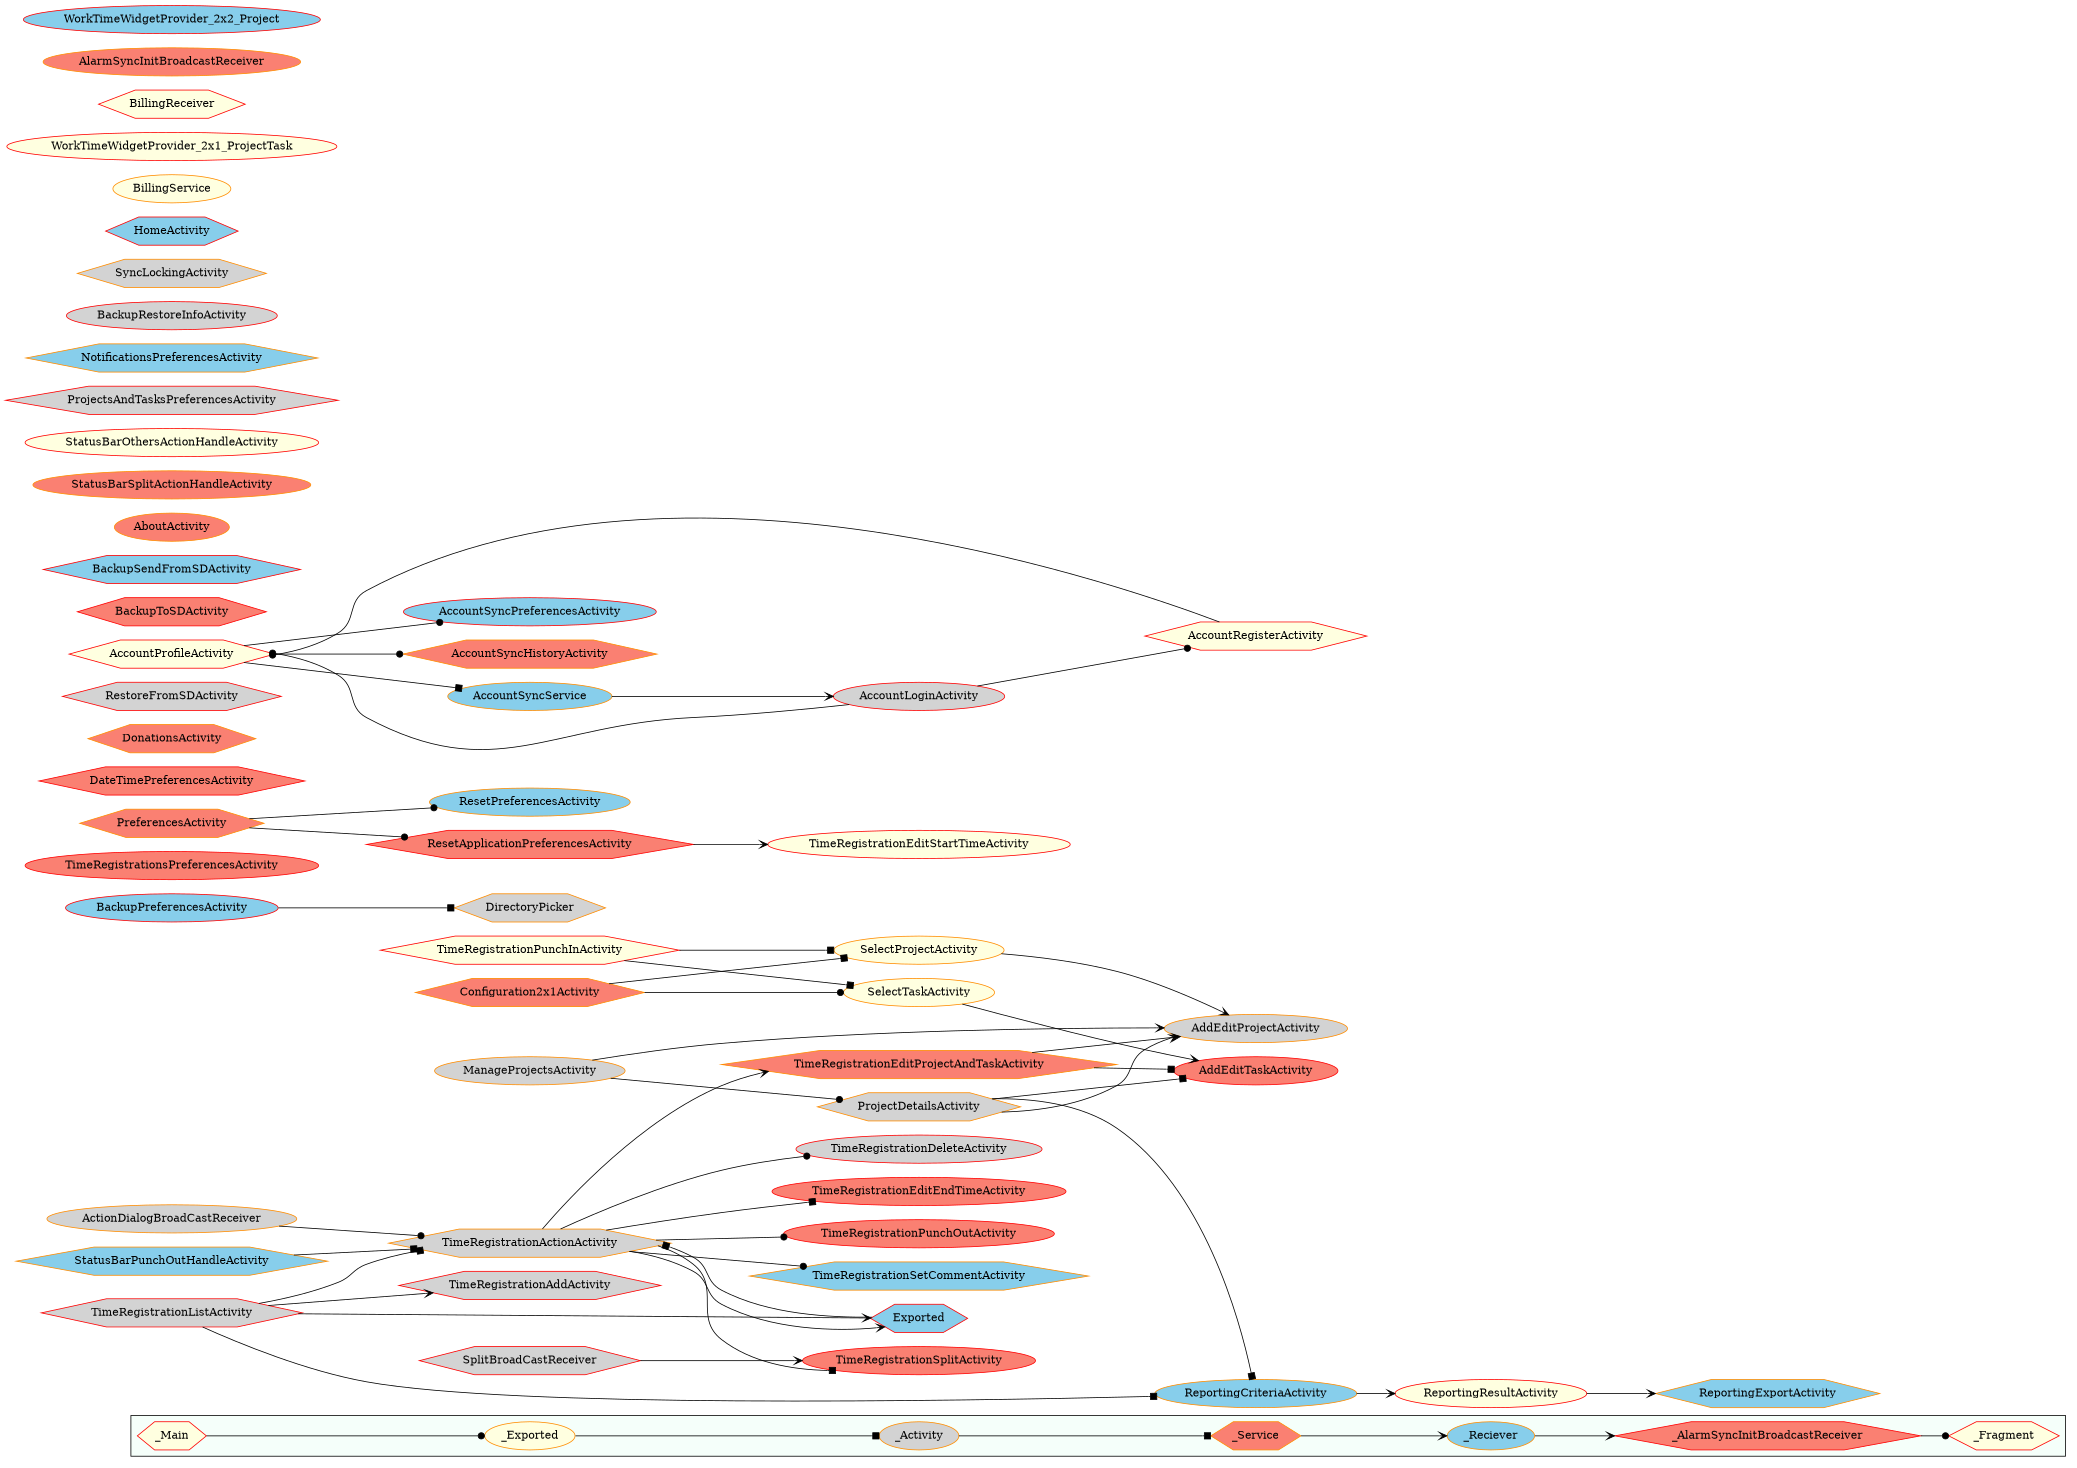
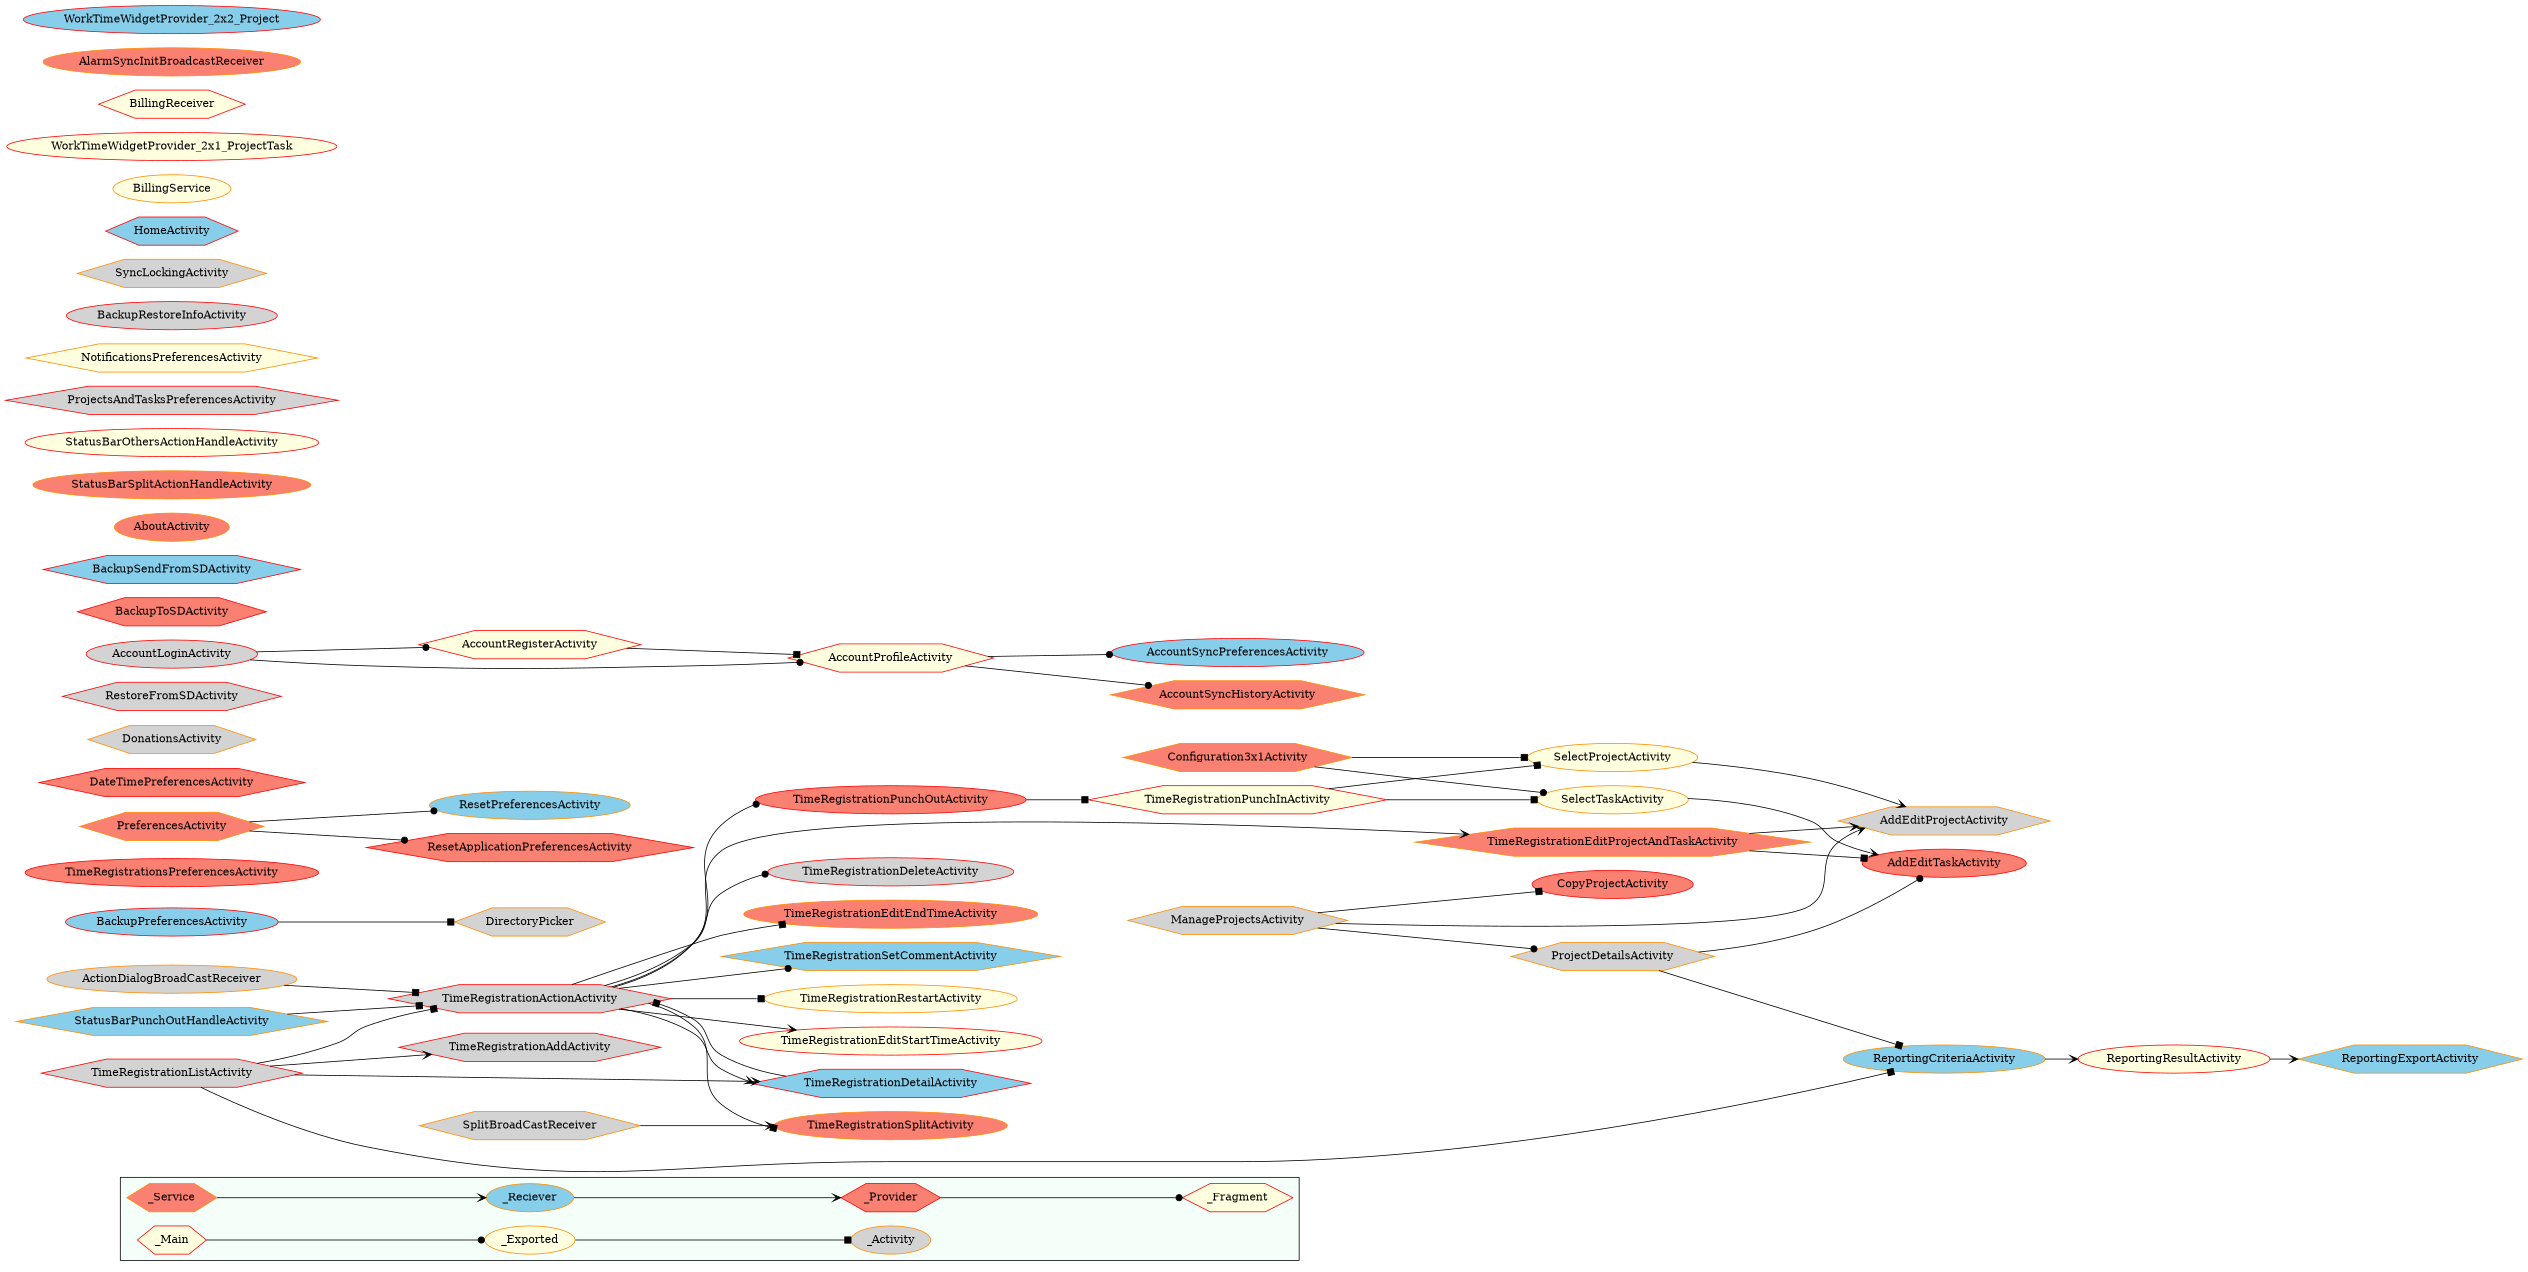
(172, 358) -> (172, 358)
(735, 519) -> (709, 651)
(530, 696) -> none
(172, 739) -> (172, 739)
none -> (1053, 800)
(726, 844) -> (704, 1019)
none -> (1613, 884)
(530, 992) -> (1238, 757)
none -> (891, 999)
(1256, 1029) -> (1944, 821)
(530, 1071) -> (1238, 920)
(1085, 1089) -> (1812, 931)
(1096, 1095) -> none
(919, 1191) -> (891, 914)
(348, 1231) -> (348, 989)
(530, 1243) -> (530, 999)
(919, 1318) -> (891, 1083)
(530, 1361) -> (530, 1126)
(919, 1361) -> (891, 1126)
(1081, 1436) -> none
(1768, 1436) -> (891, 1198)
